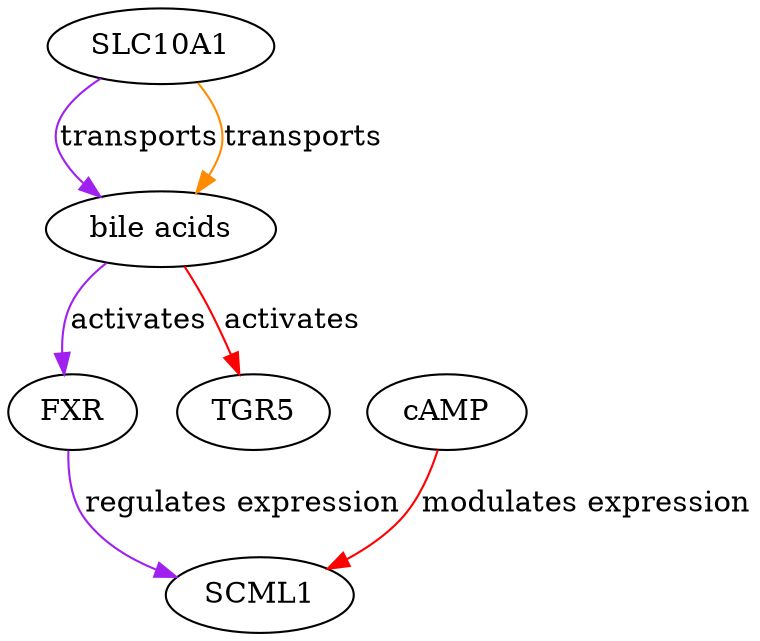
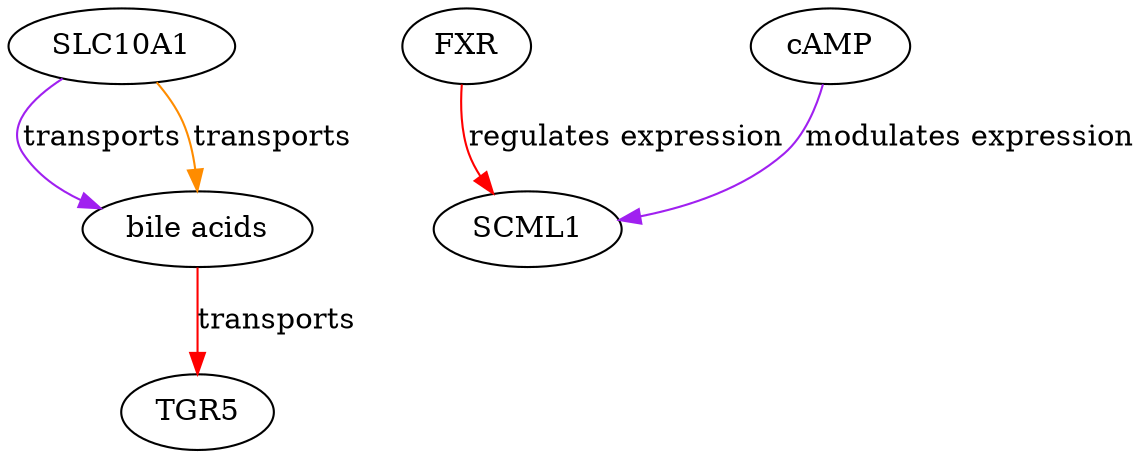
(72, 302) -> none
(292, 321) -> (277, 321)
(405, 515) -> (753, 176)
(90, 525) -> (463, 132)
